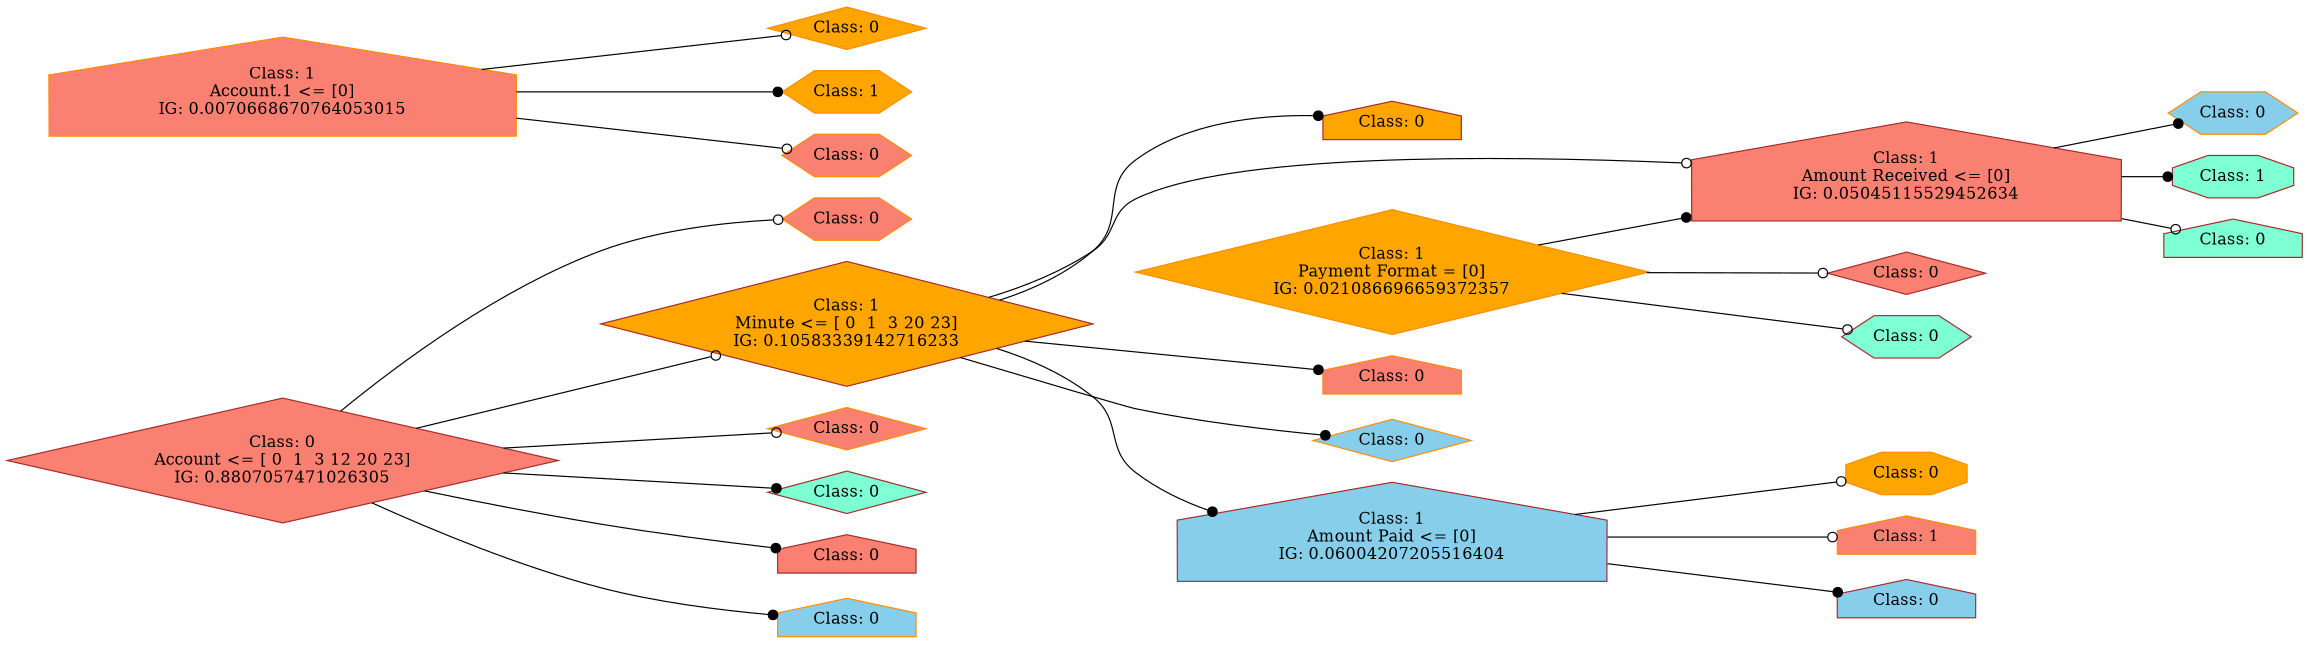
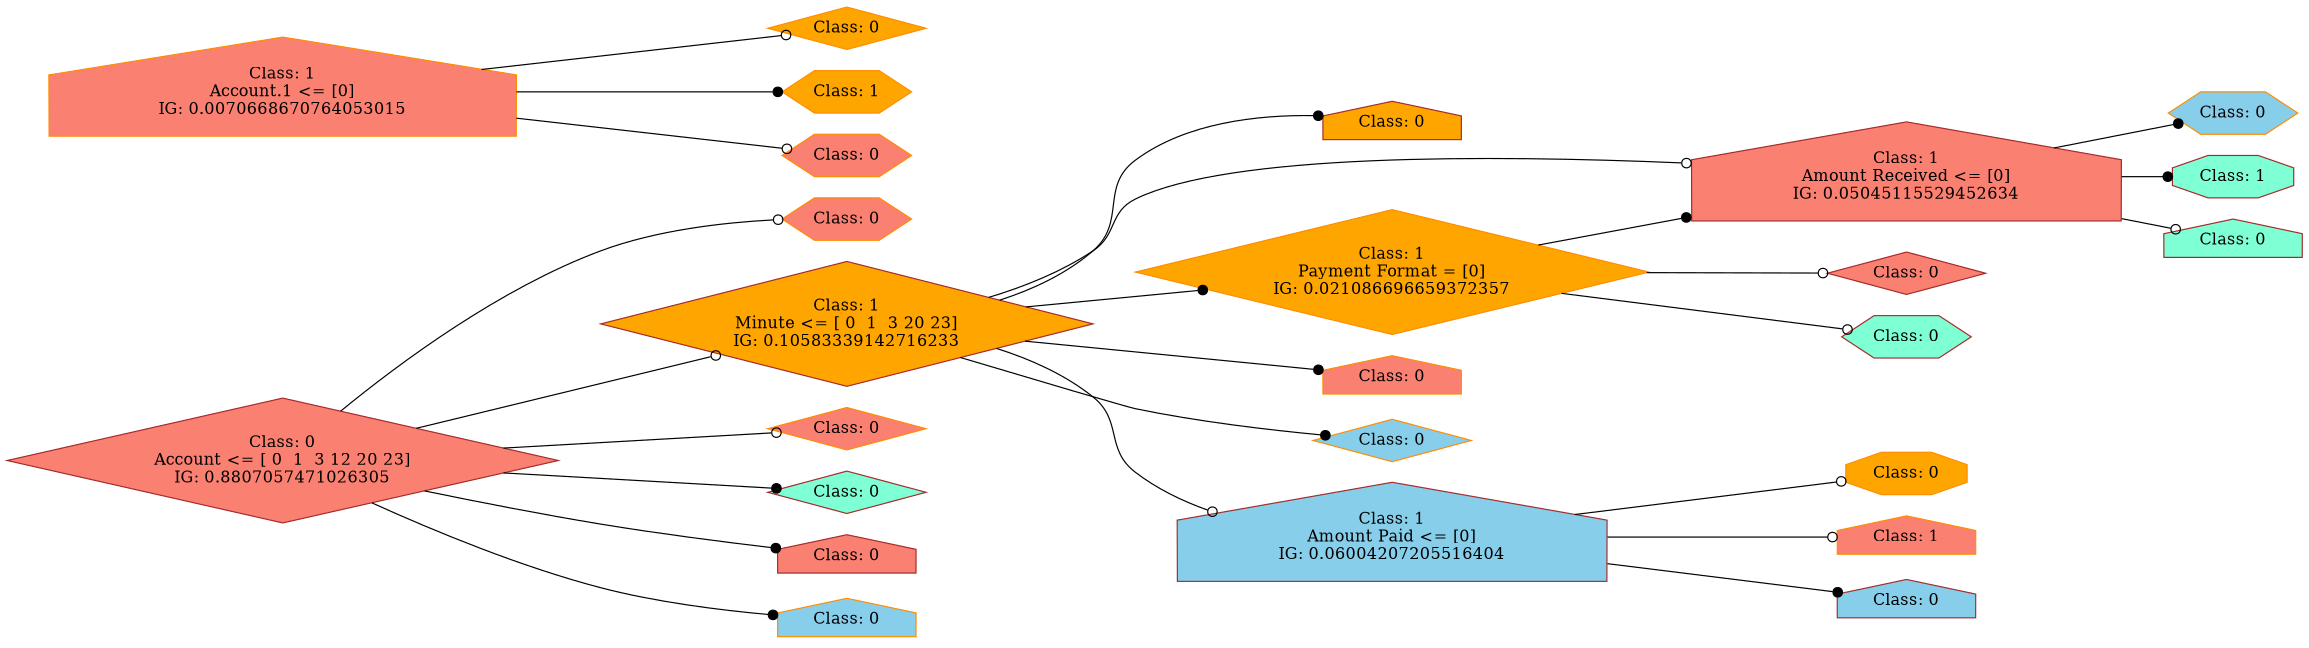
none -> (1112, 299)
(1110, 422) -> (1110, 422)
